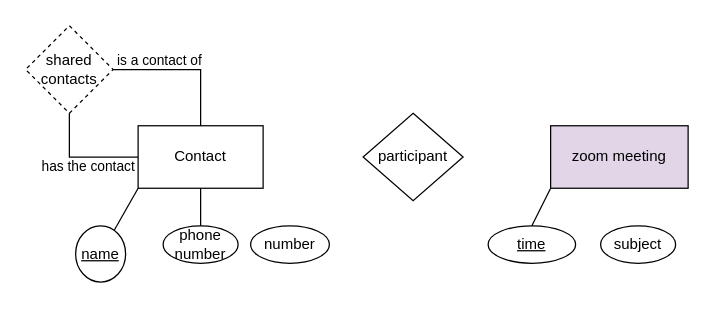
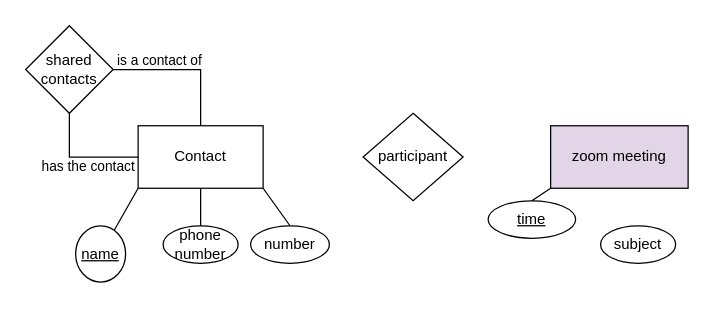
(69, 69) -> (69, 69)
none -> (277, 207)
(532, 244) -> (532, 219)
